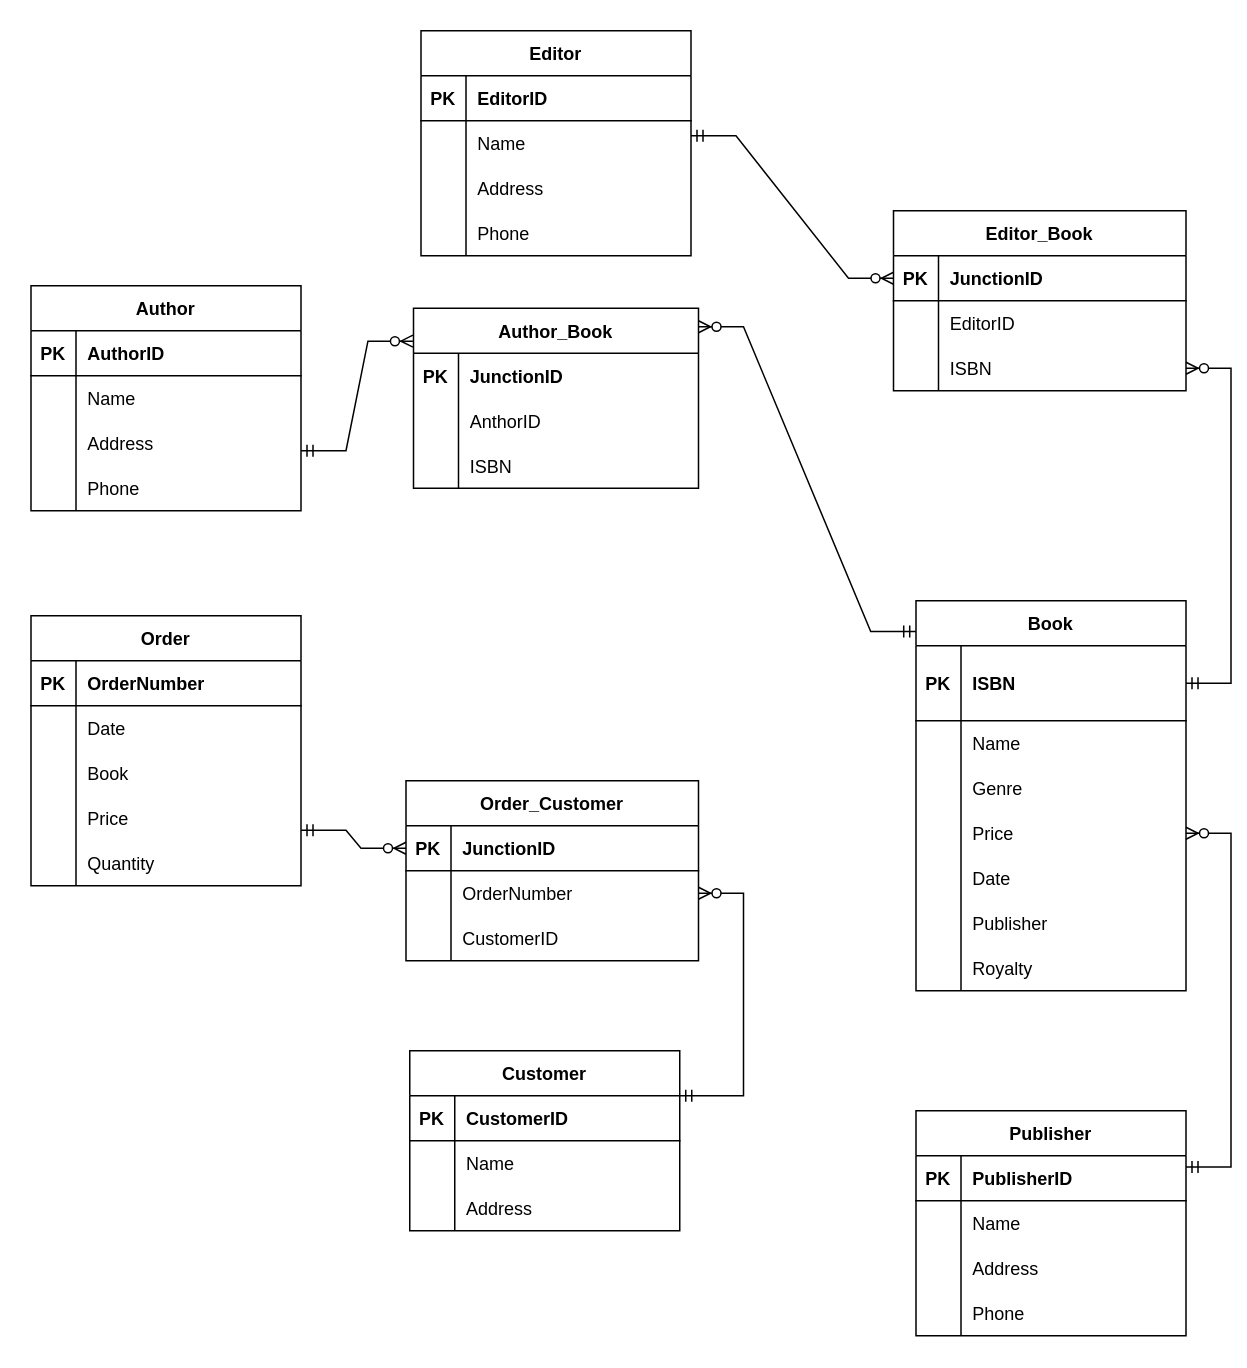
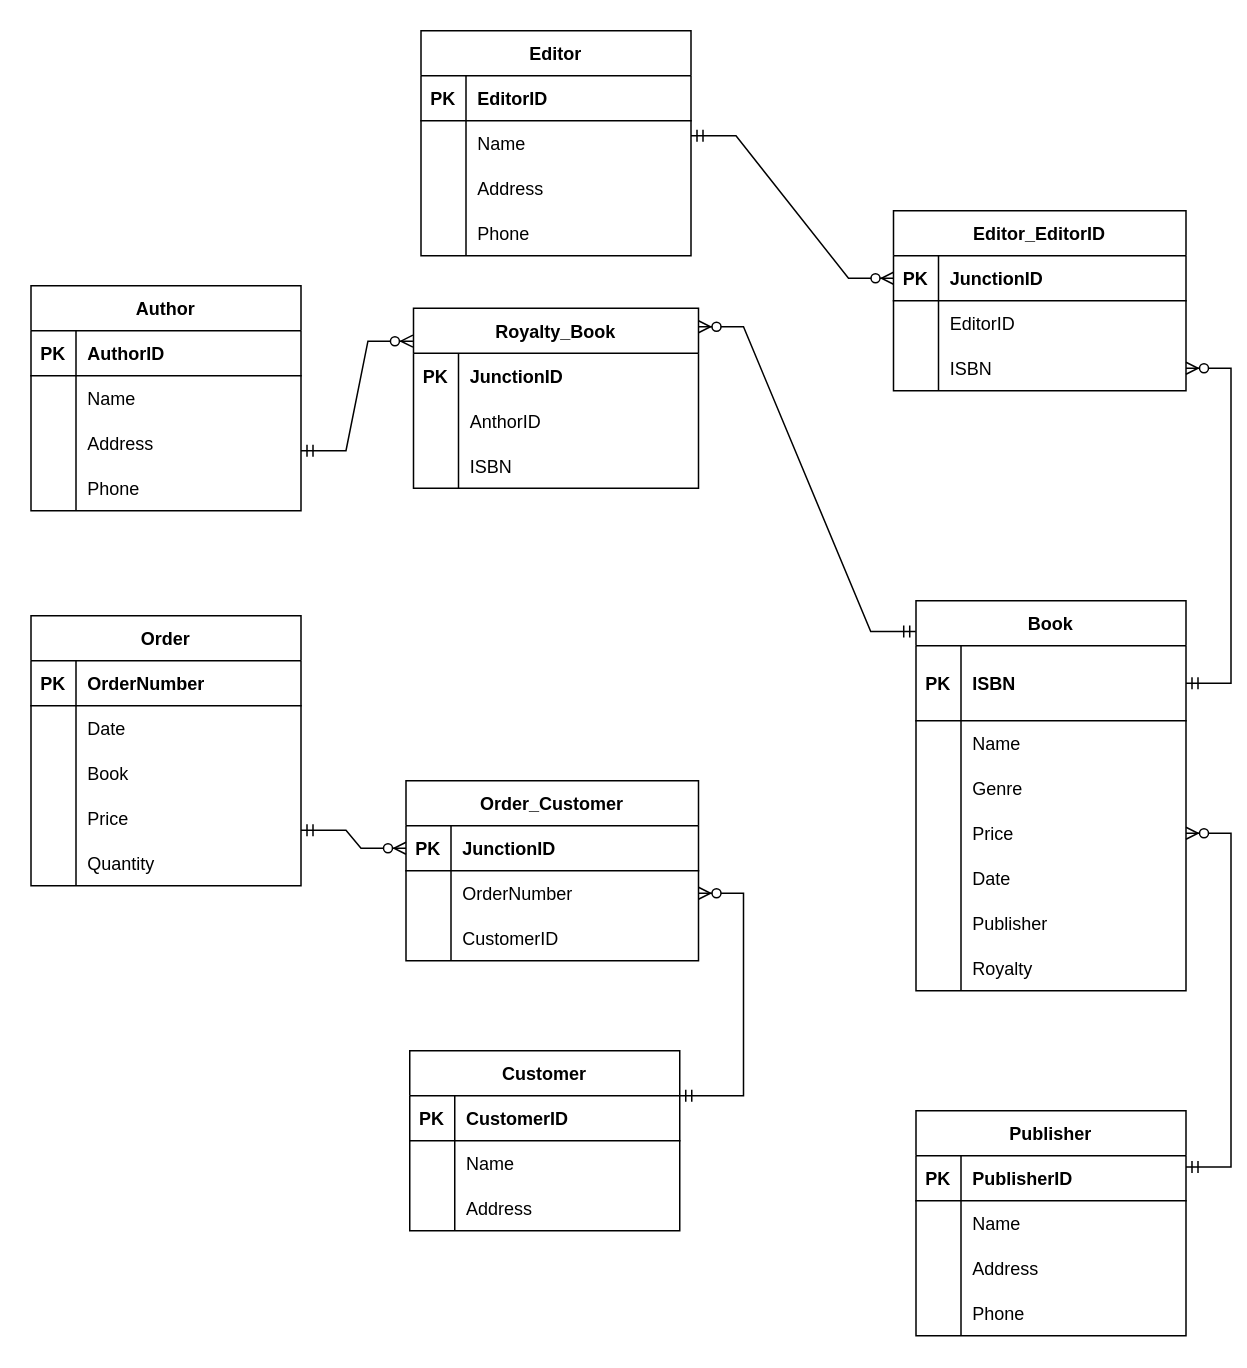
(1039, 234) -> (1039, 234)
(555, 332) -> (555, 332)
